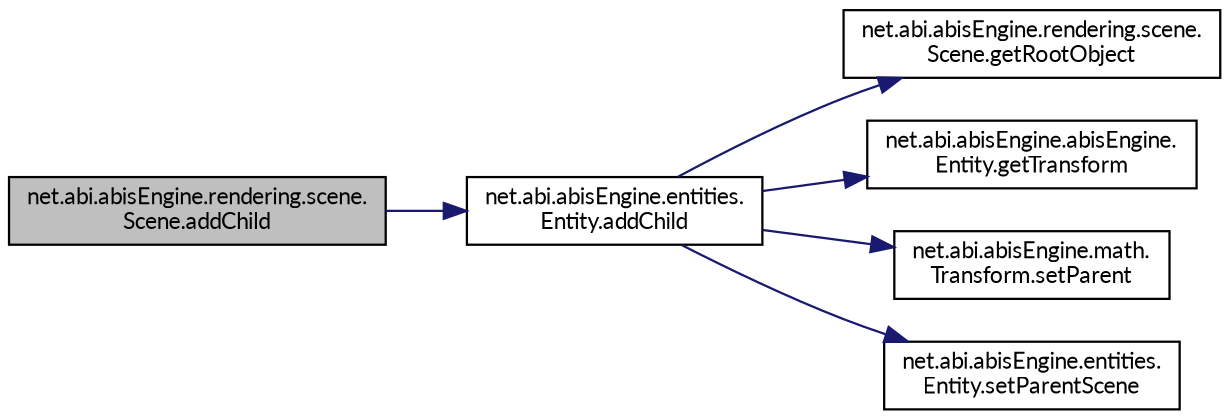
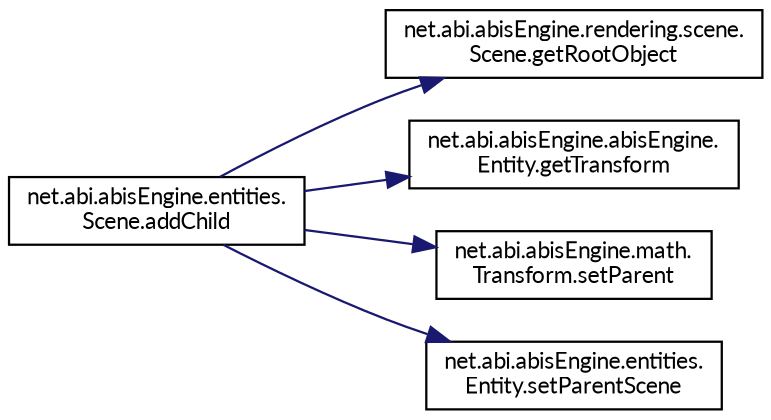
(197, 211) -> none
(615, 211) -> (157, 211)
